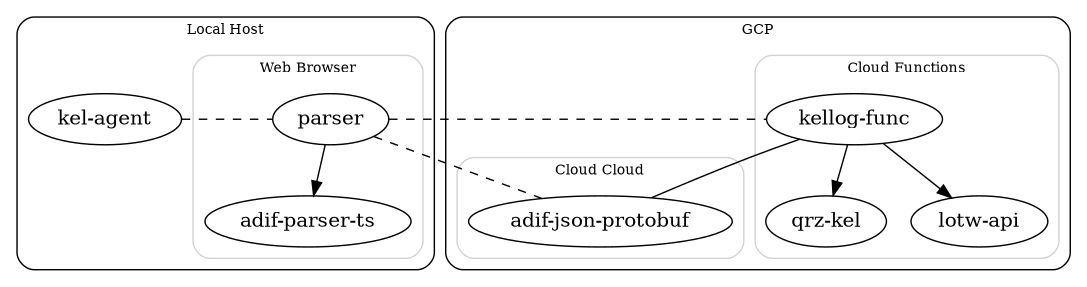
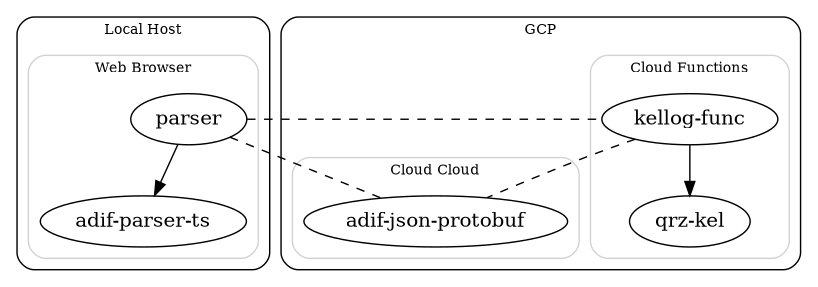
(105, 119) -> none
(725, 167) -> (561, 167)
(979, 221) -> none
